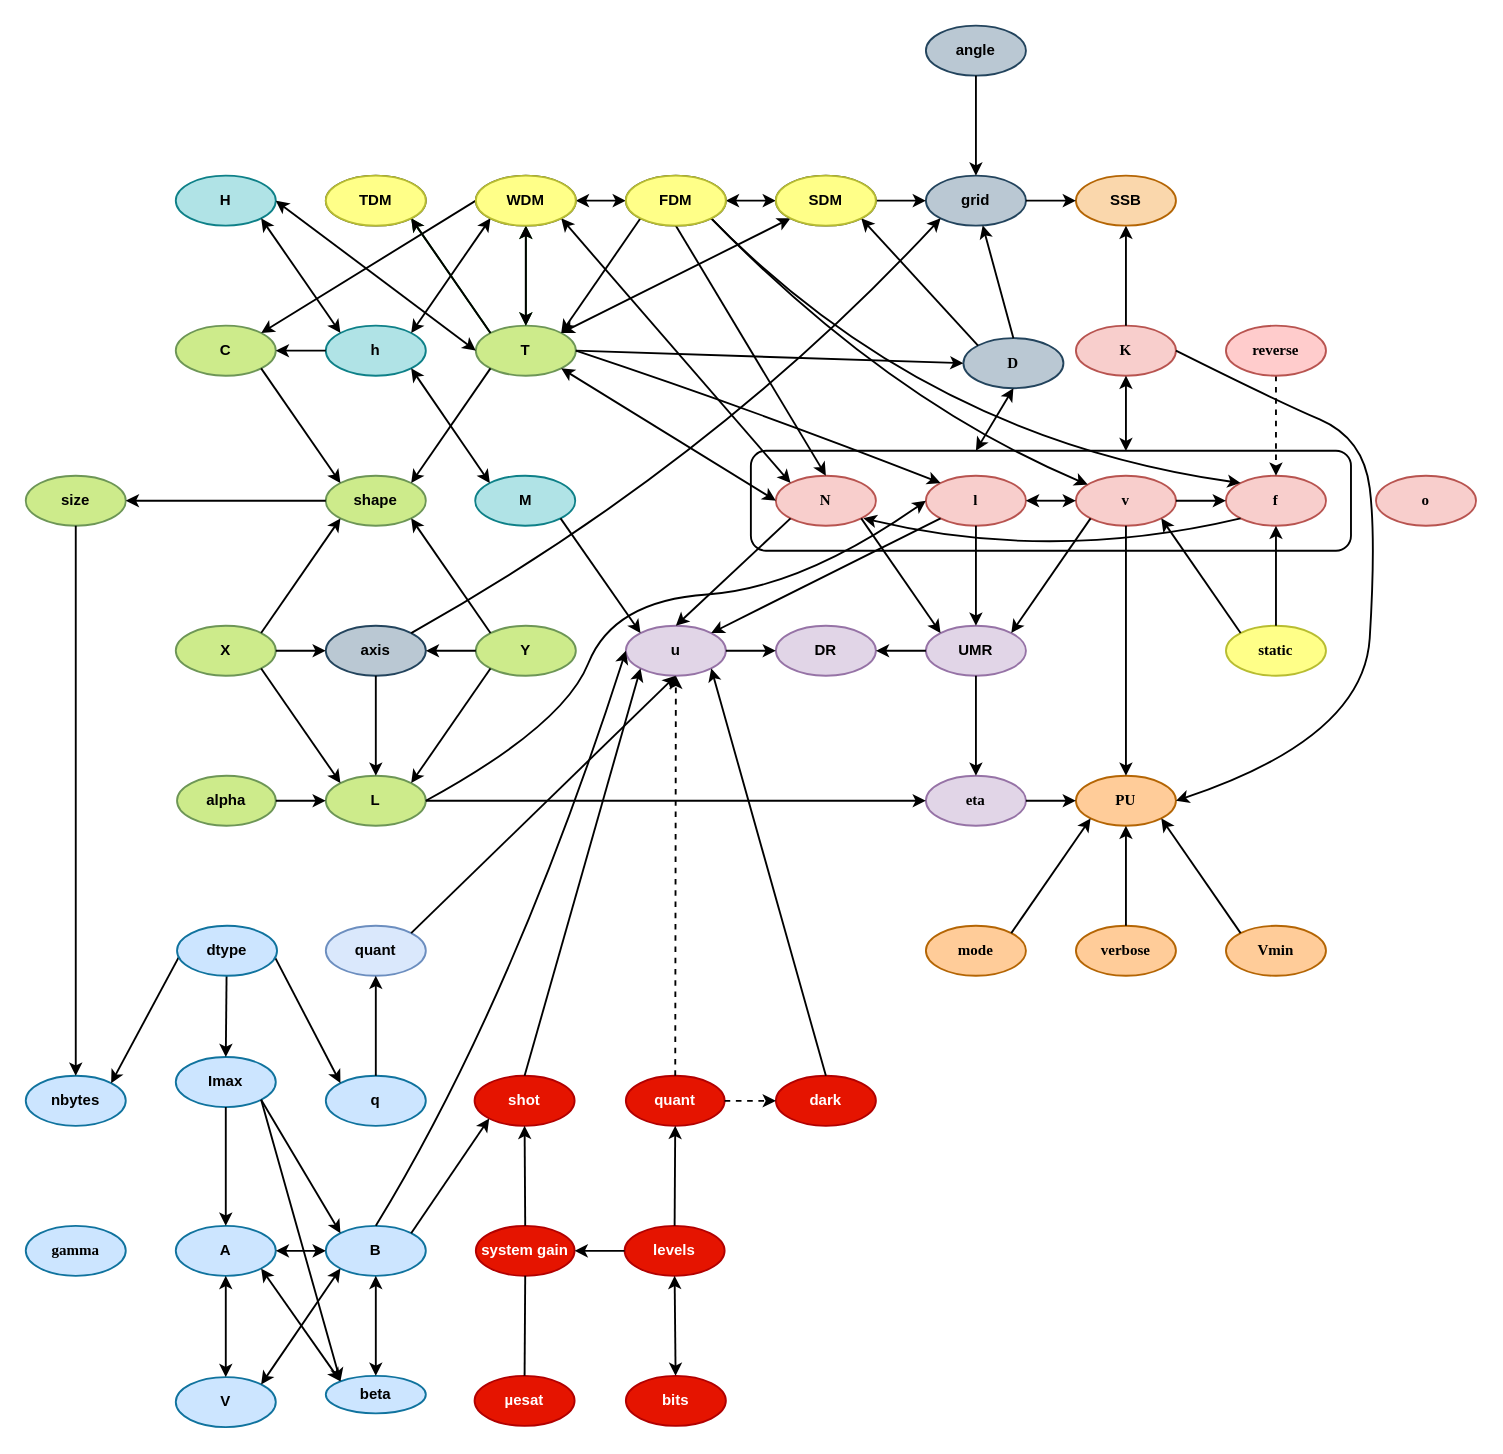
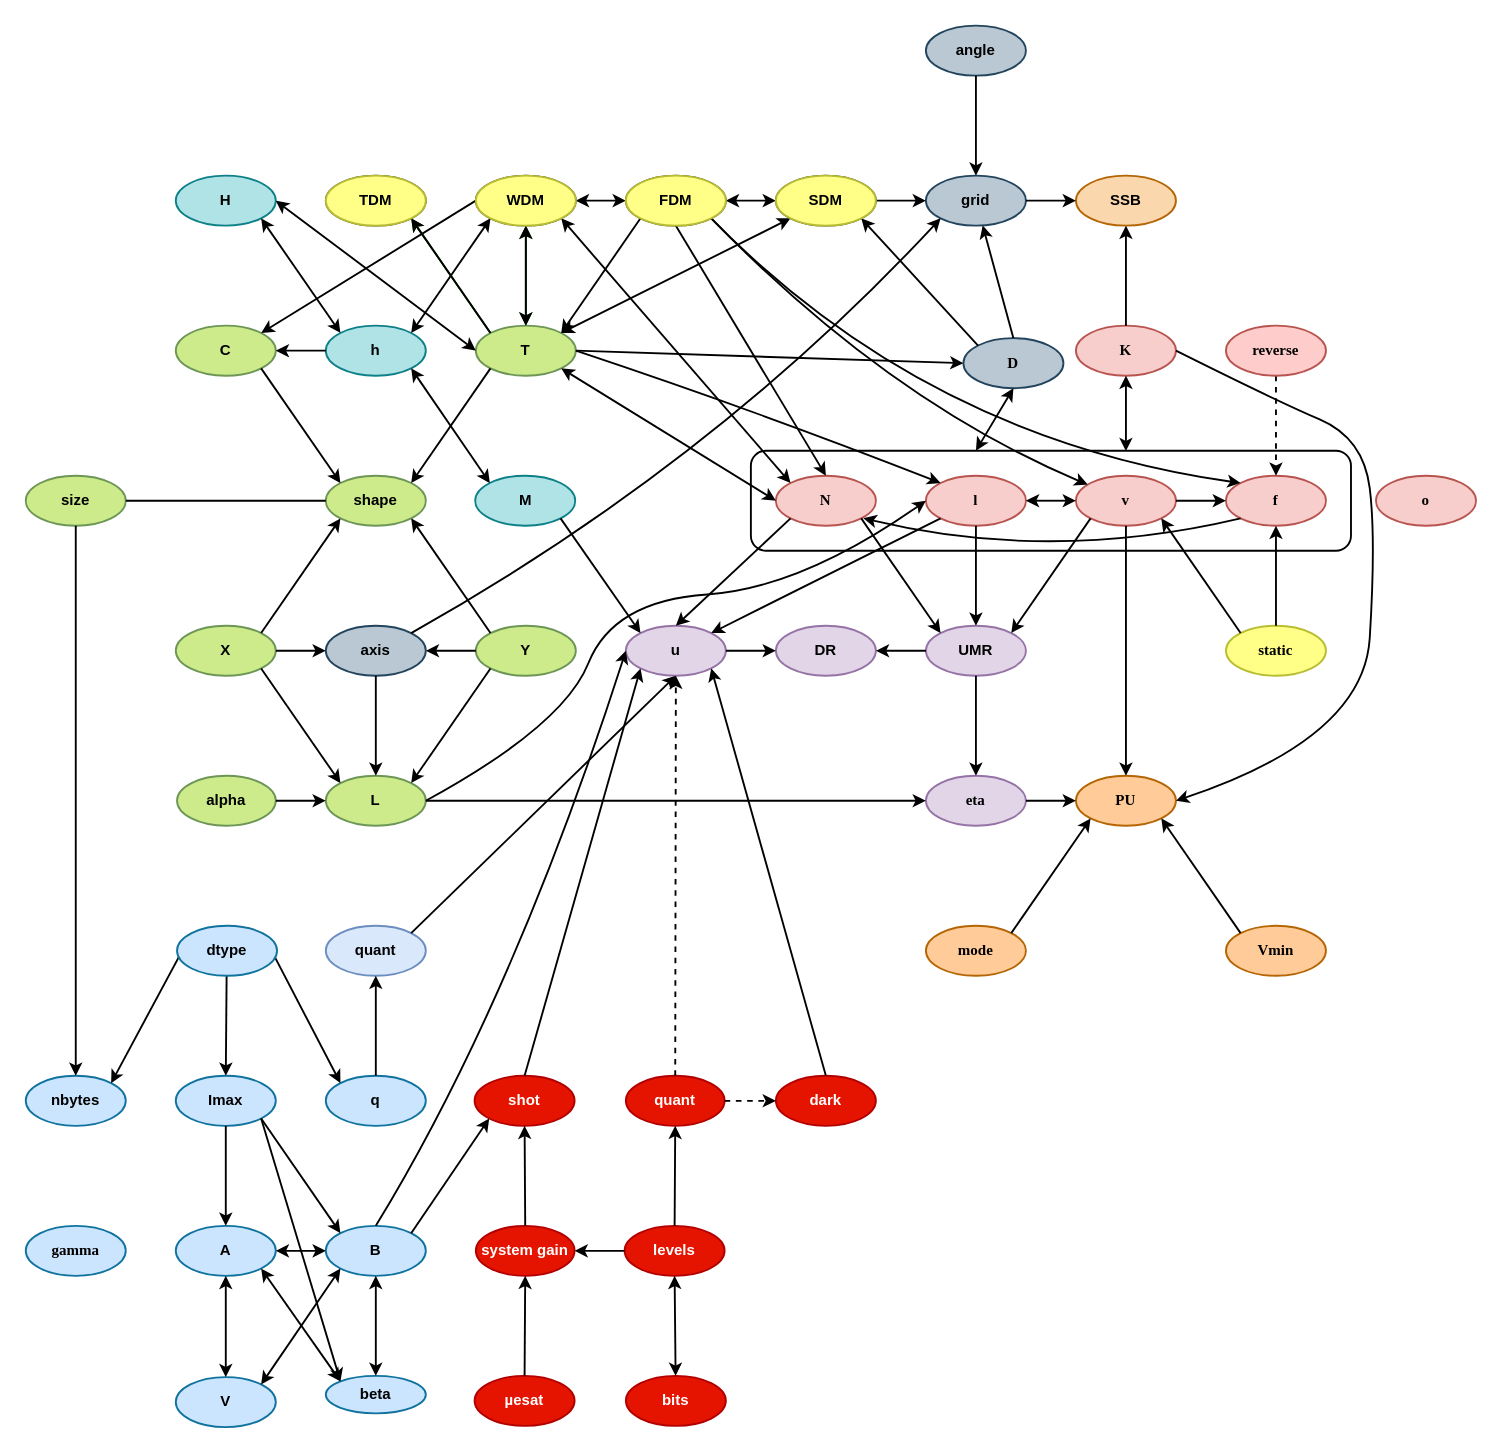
(137, 501) -> (132, 501)
(1126, 879) -> none
(1126, 951) -> none
(226, 1082) -> (226, 1101)
(525, 1283) -> (525, 1287)
